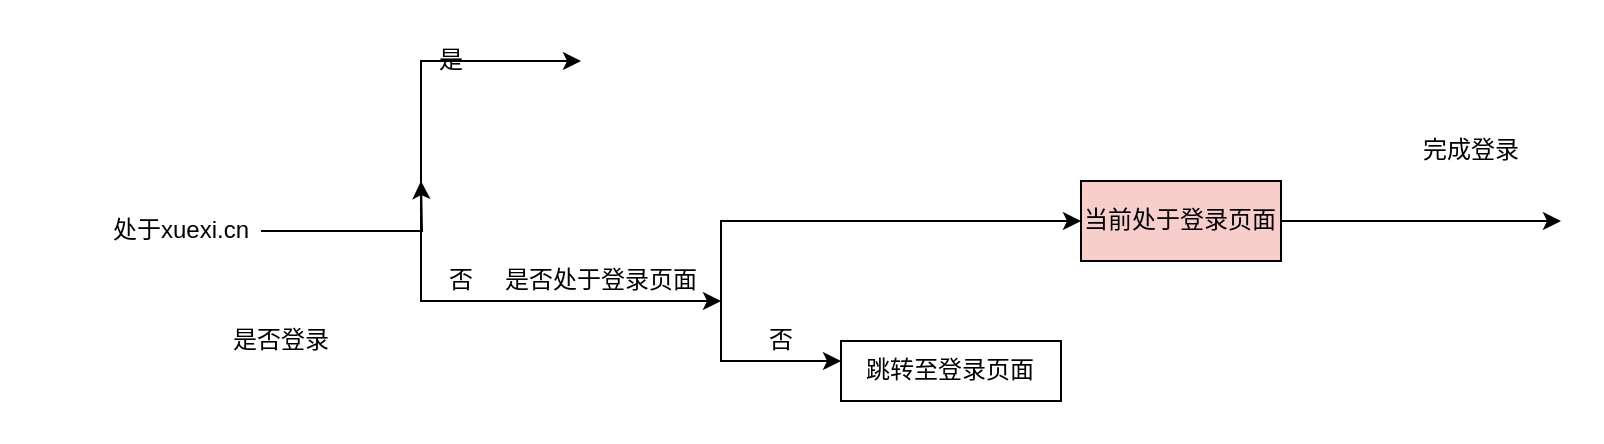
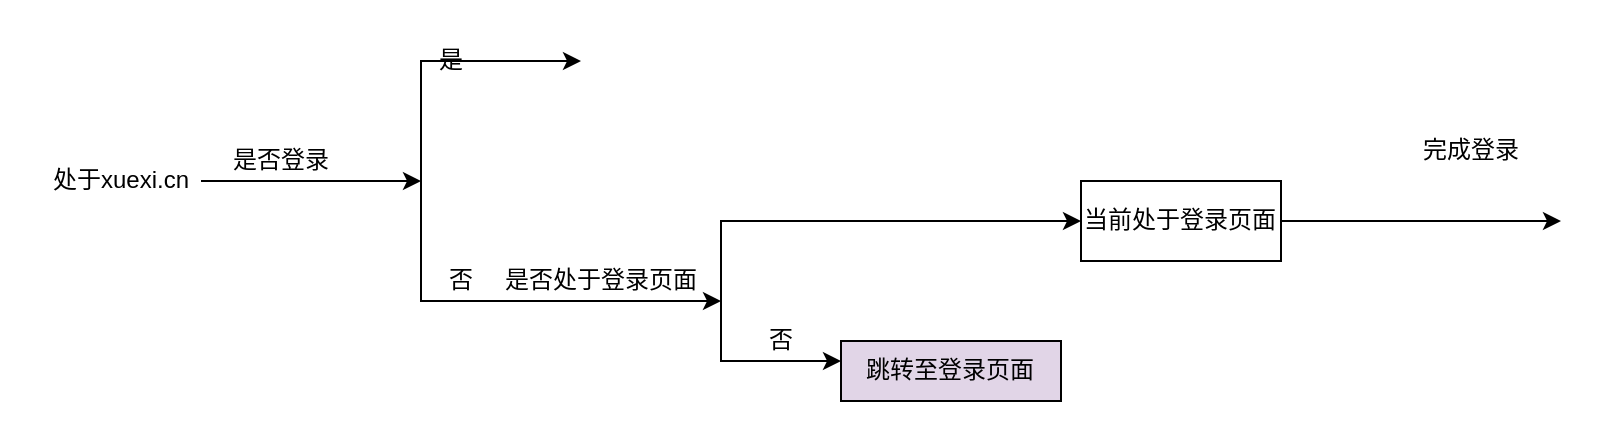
(1181, 221) -> (1181, 221)
(181, 231) -> (121, 181)
(281, 341) -> (281, 161)
(951, 371) -> (951, 371)
